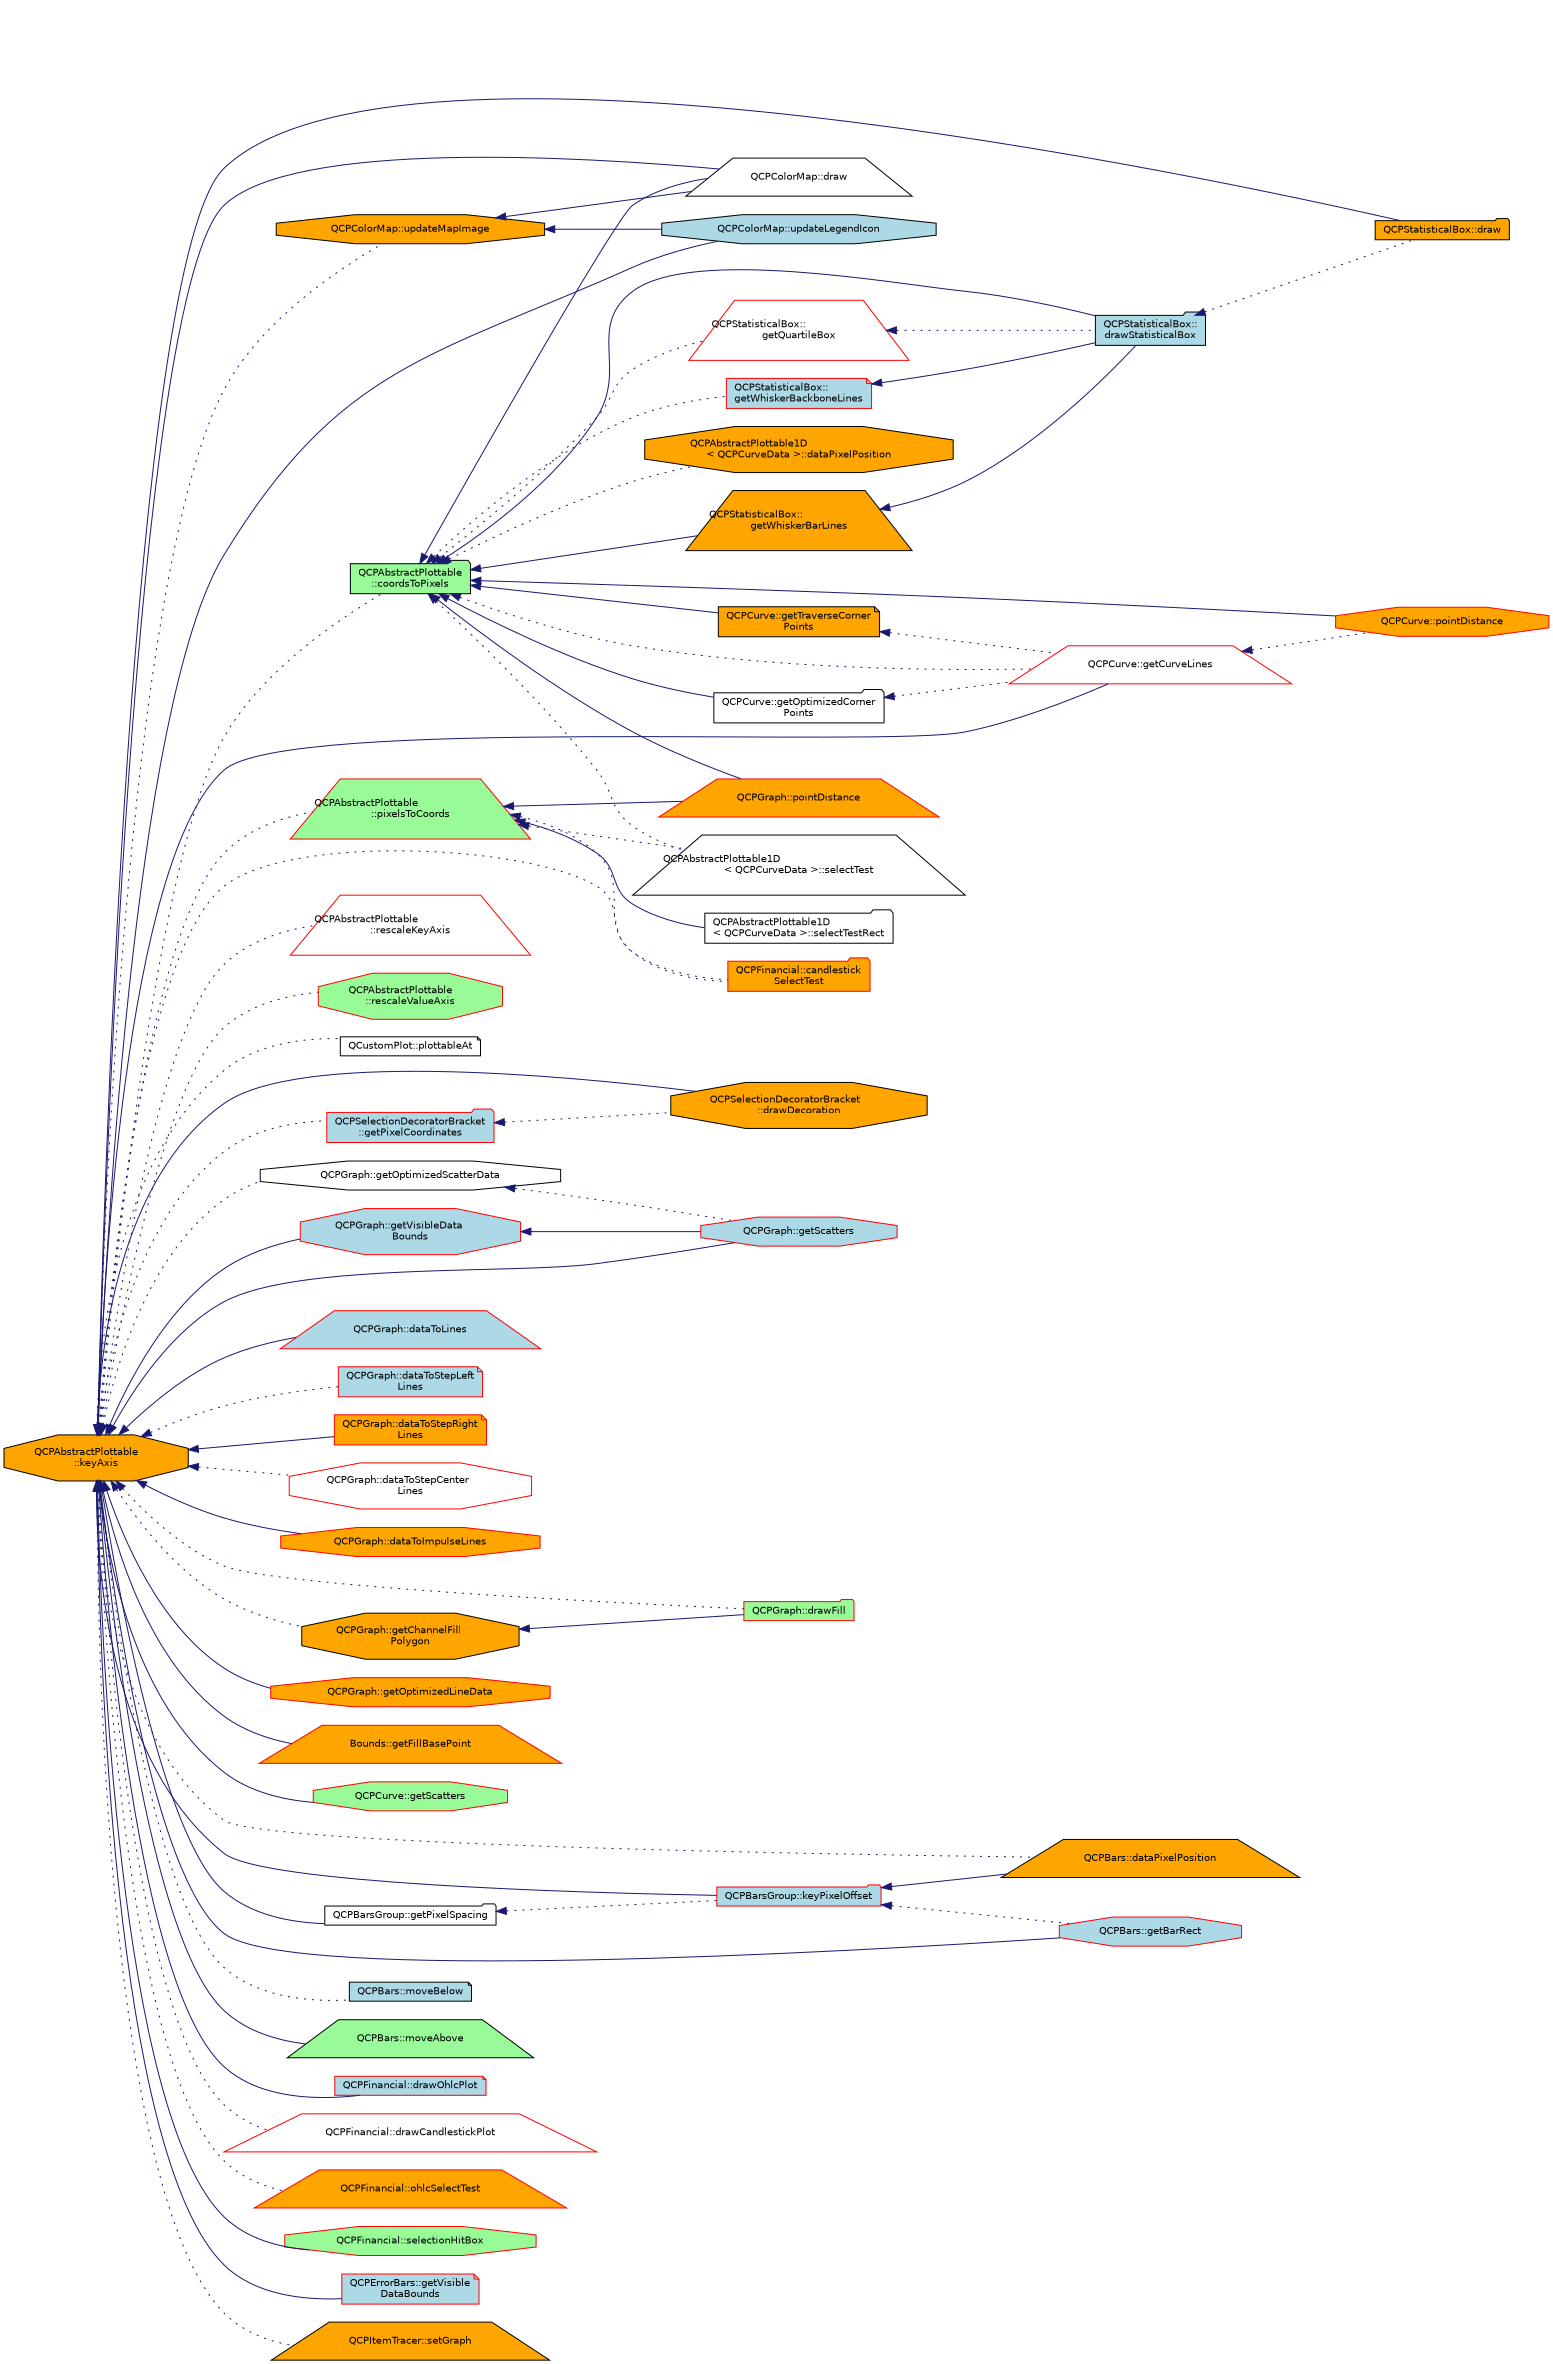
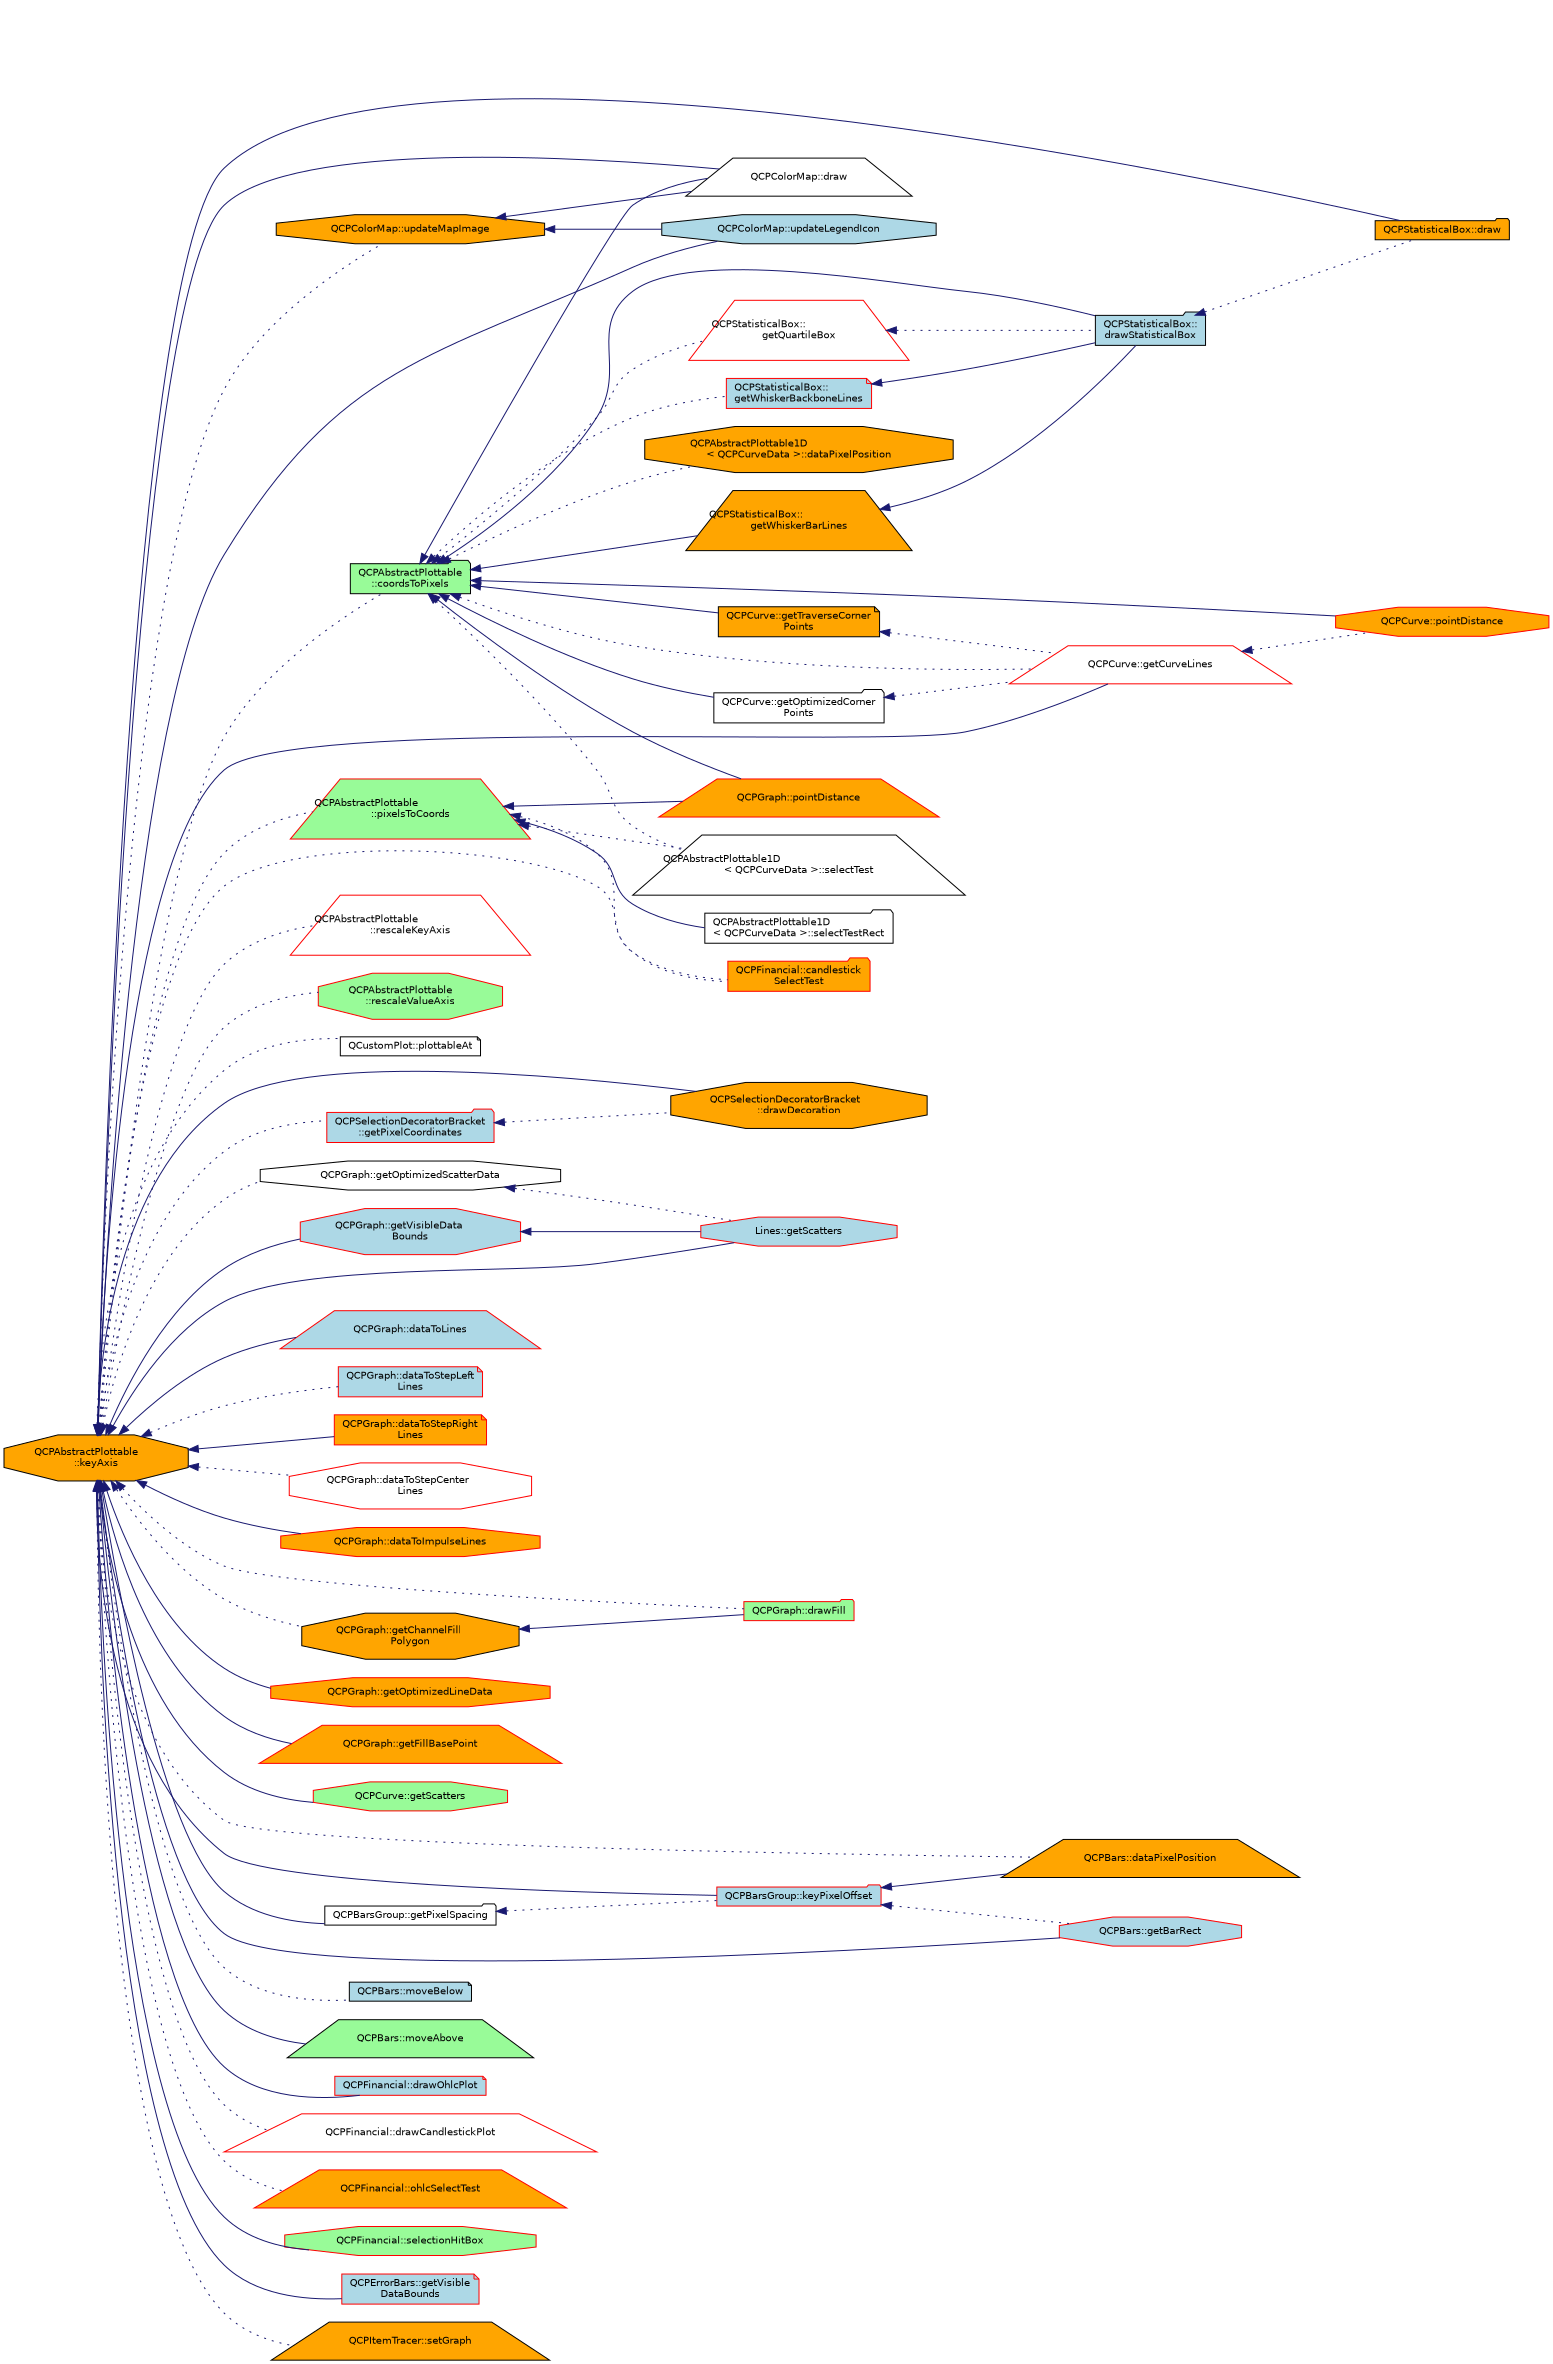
(799, 1232) -> (799, 1232)
(410, 1744) -> (410, 1744)
